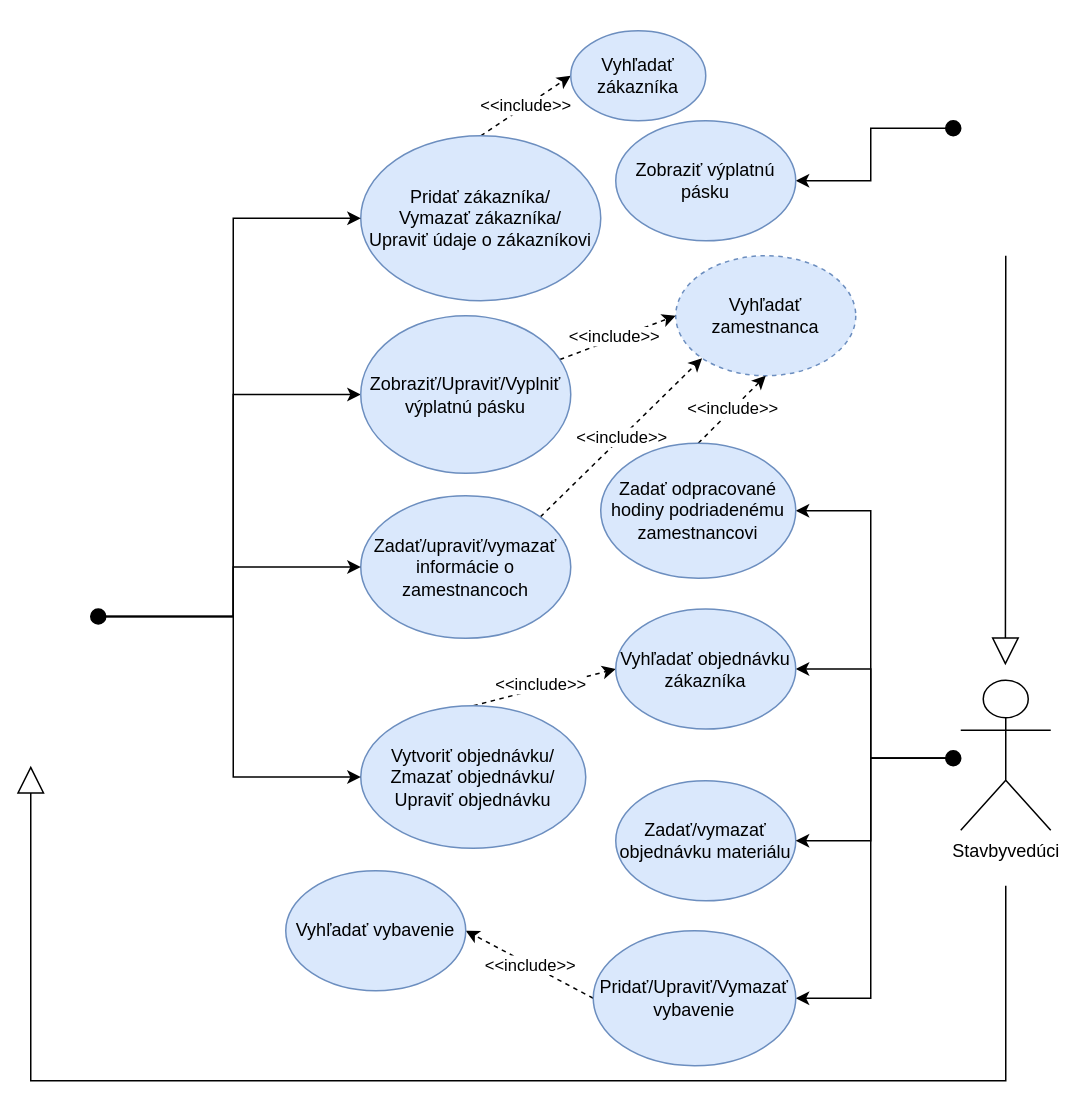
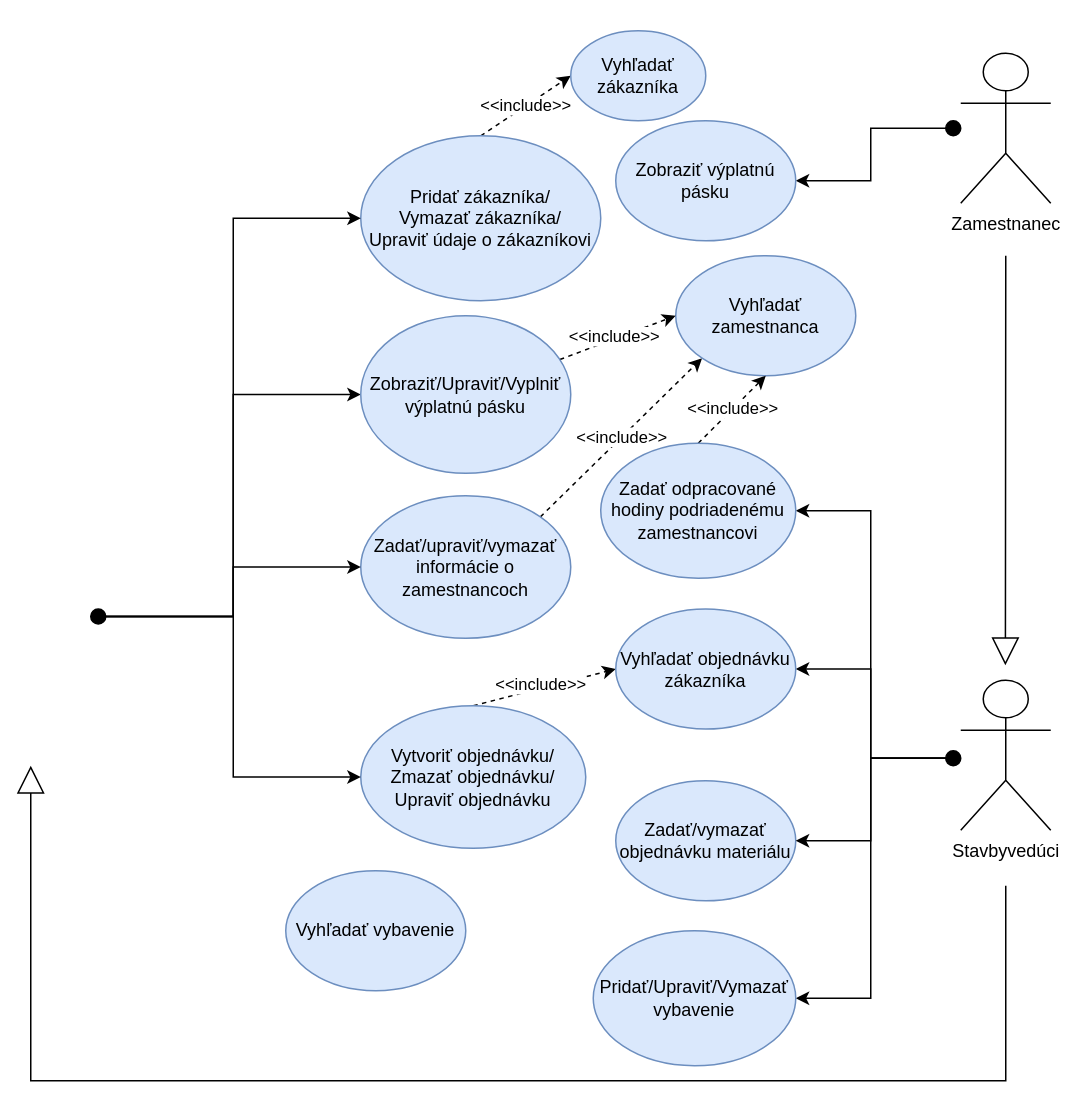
none -> (1006, 128)
(766, 316) -> (766, 316)
(557, 979) -> none
